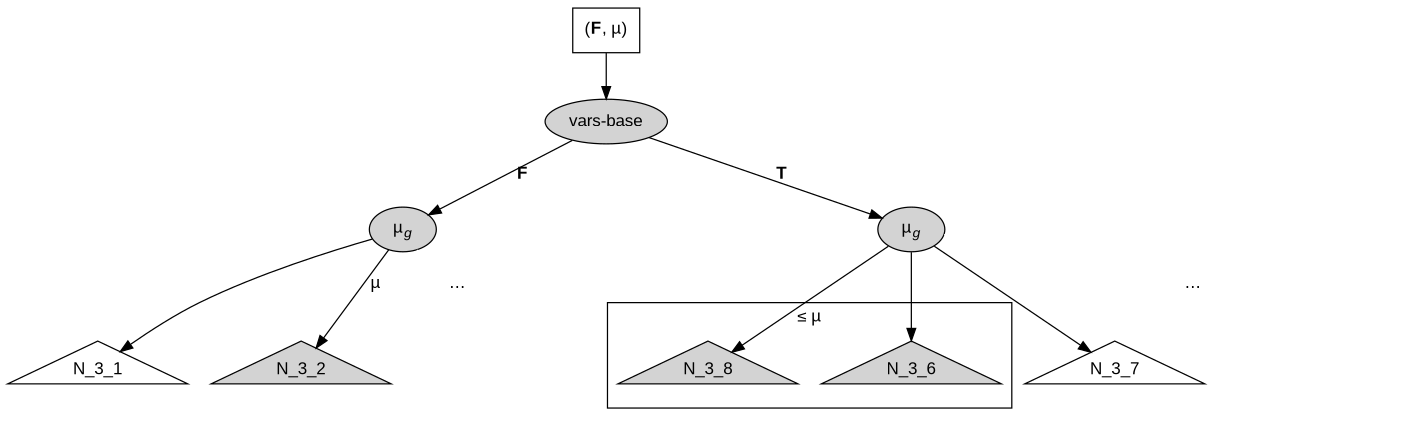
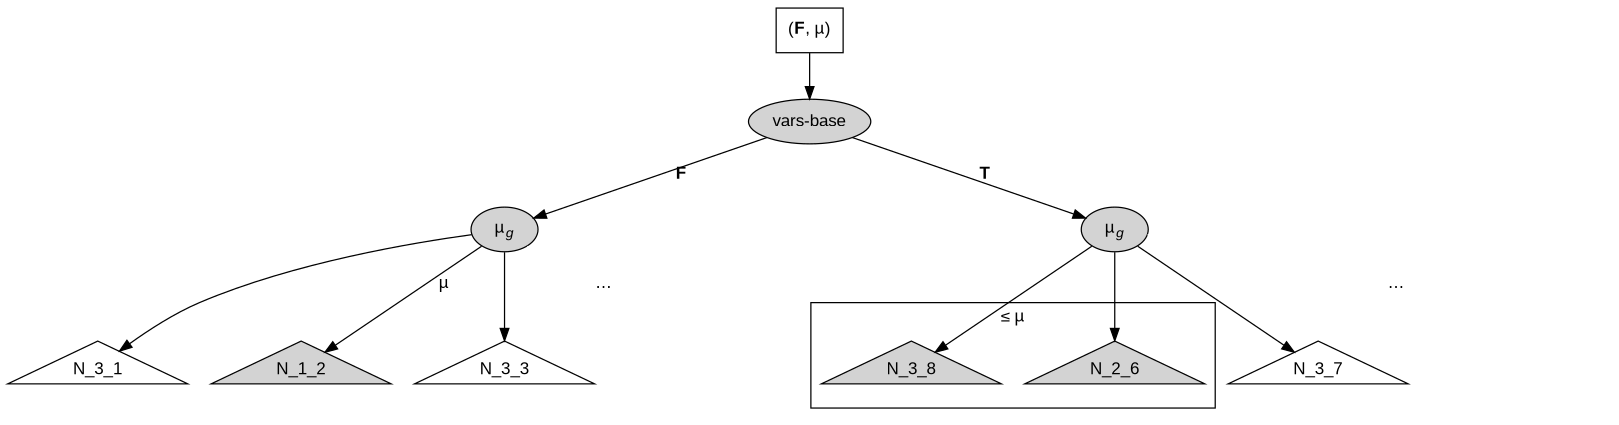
(301, 370) -> (301, 370)
none -> (505, 370)
(911, 370) -> (1115, 370)
